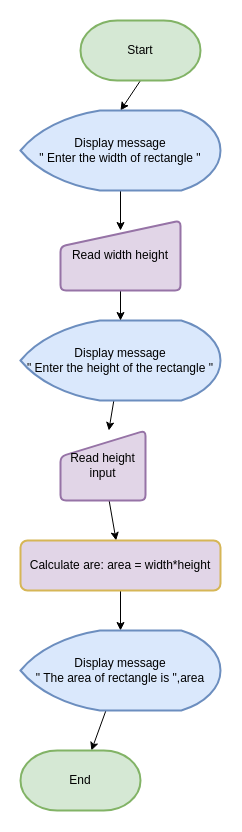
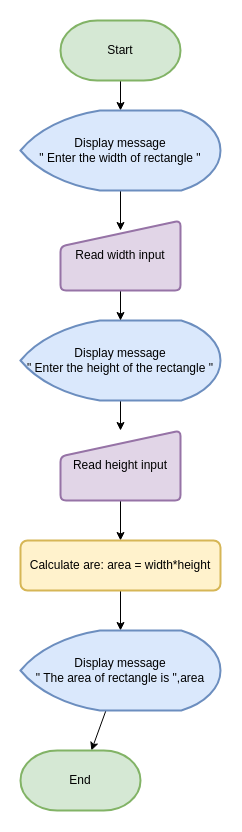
(141, 51) -> (121, 51)
(121, 256) -> (121, 256)
(103, 466) -> (121, 466)
(121, 566) -> (121, 566)
